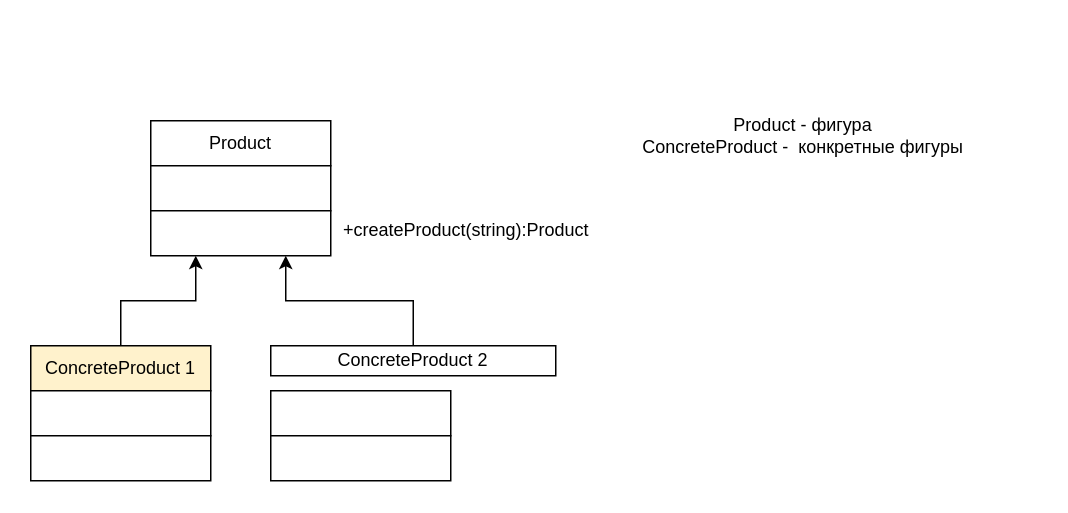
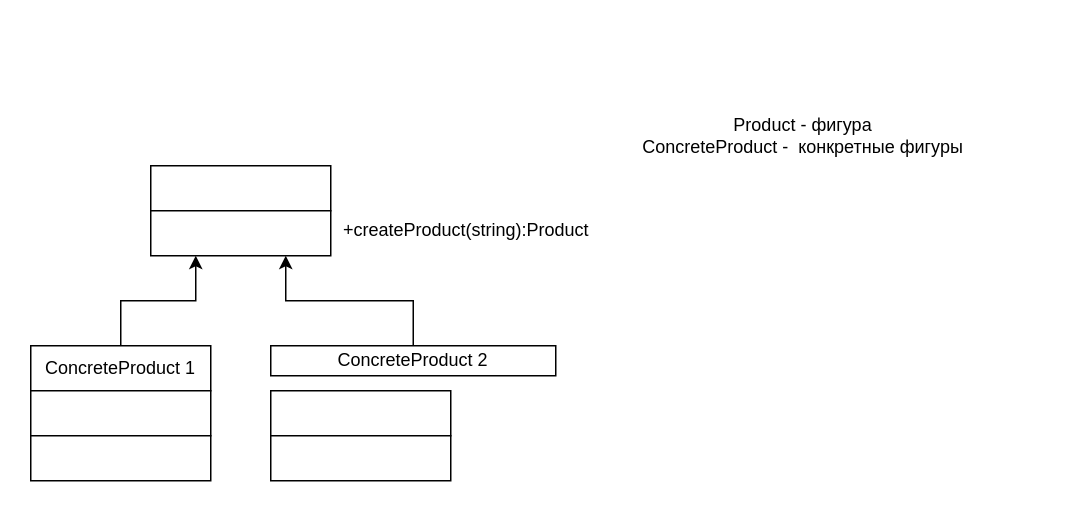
(241, 143) -> none
(121, 368) -> (121, 368)
